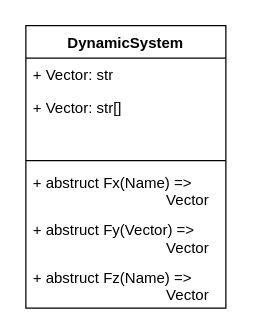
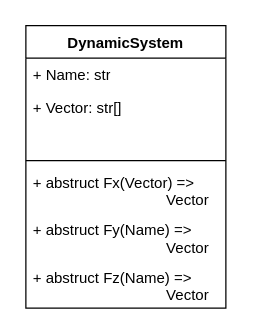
(82, 76) -> (73, 76)
(127, 192) -> (127, 192)
(127, 249) -> (127, 240)
